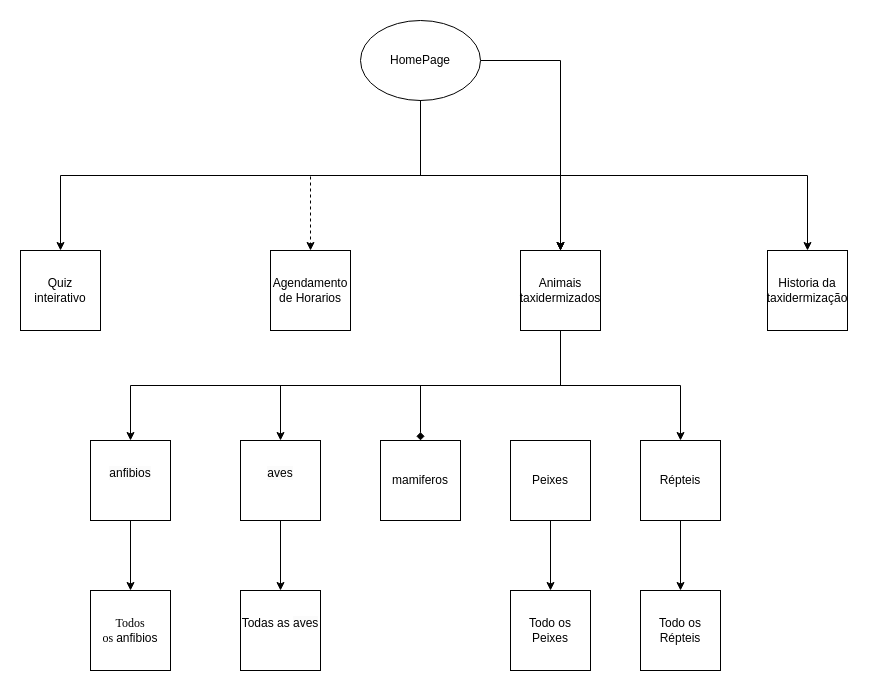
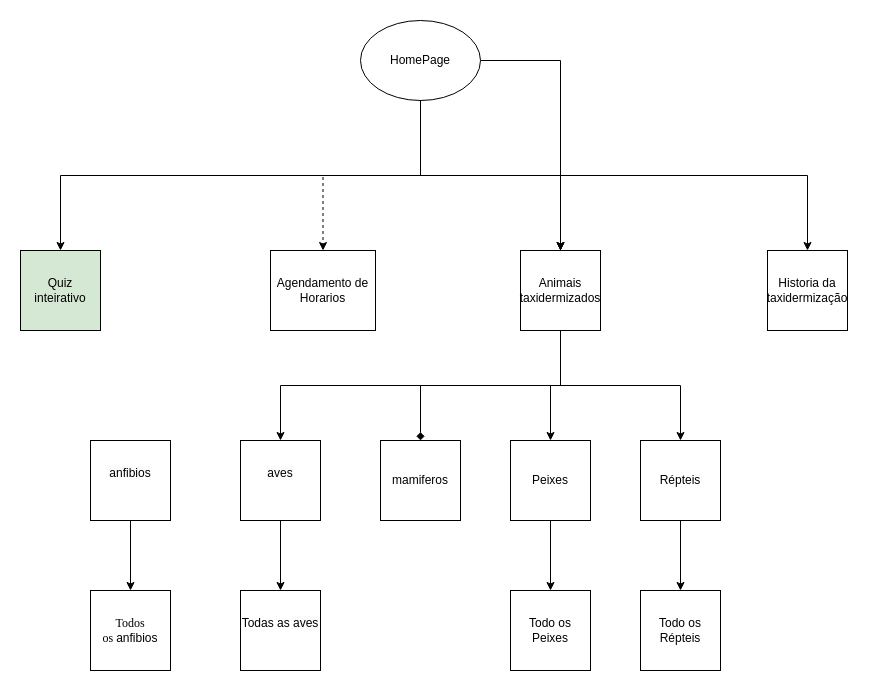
(61, 291) -> (61, 291)
(311, 291) -> (323, 291)
(181, 386) -> (551, 410)
